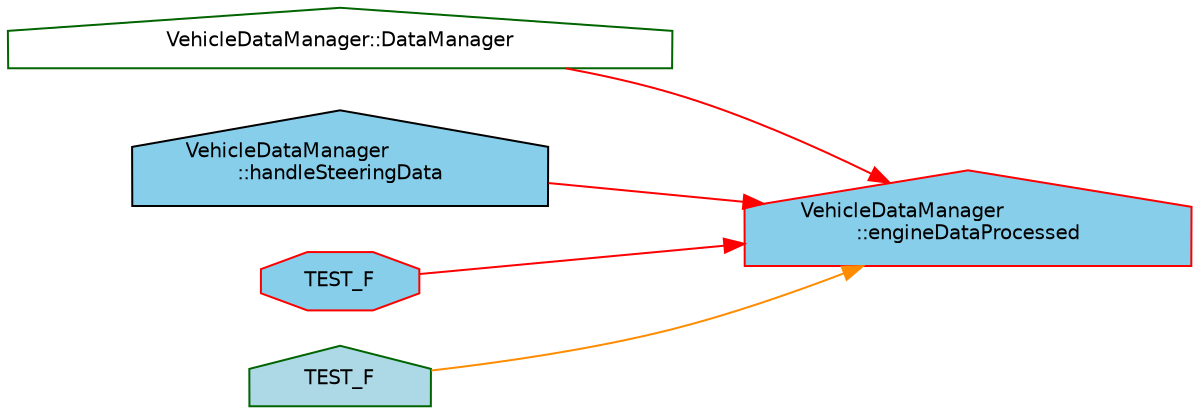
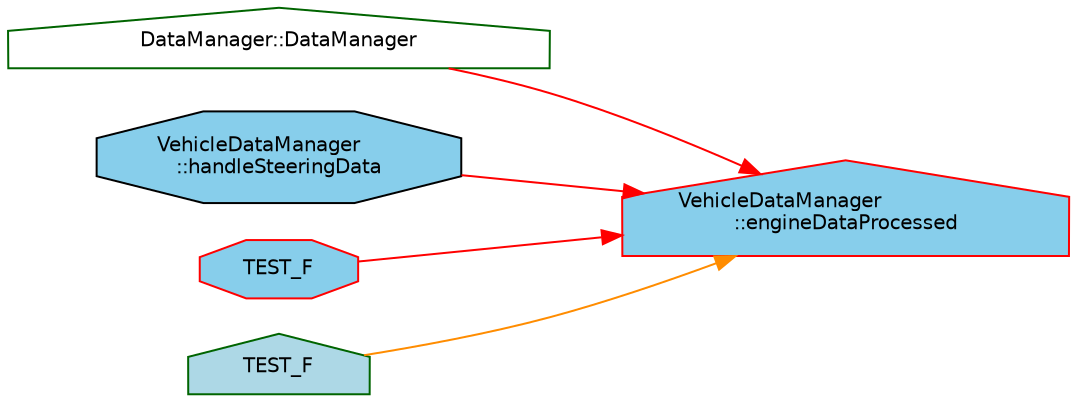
(340, 41) -> (279, 41)
(340, 163) -> (279, 157)
